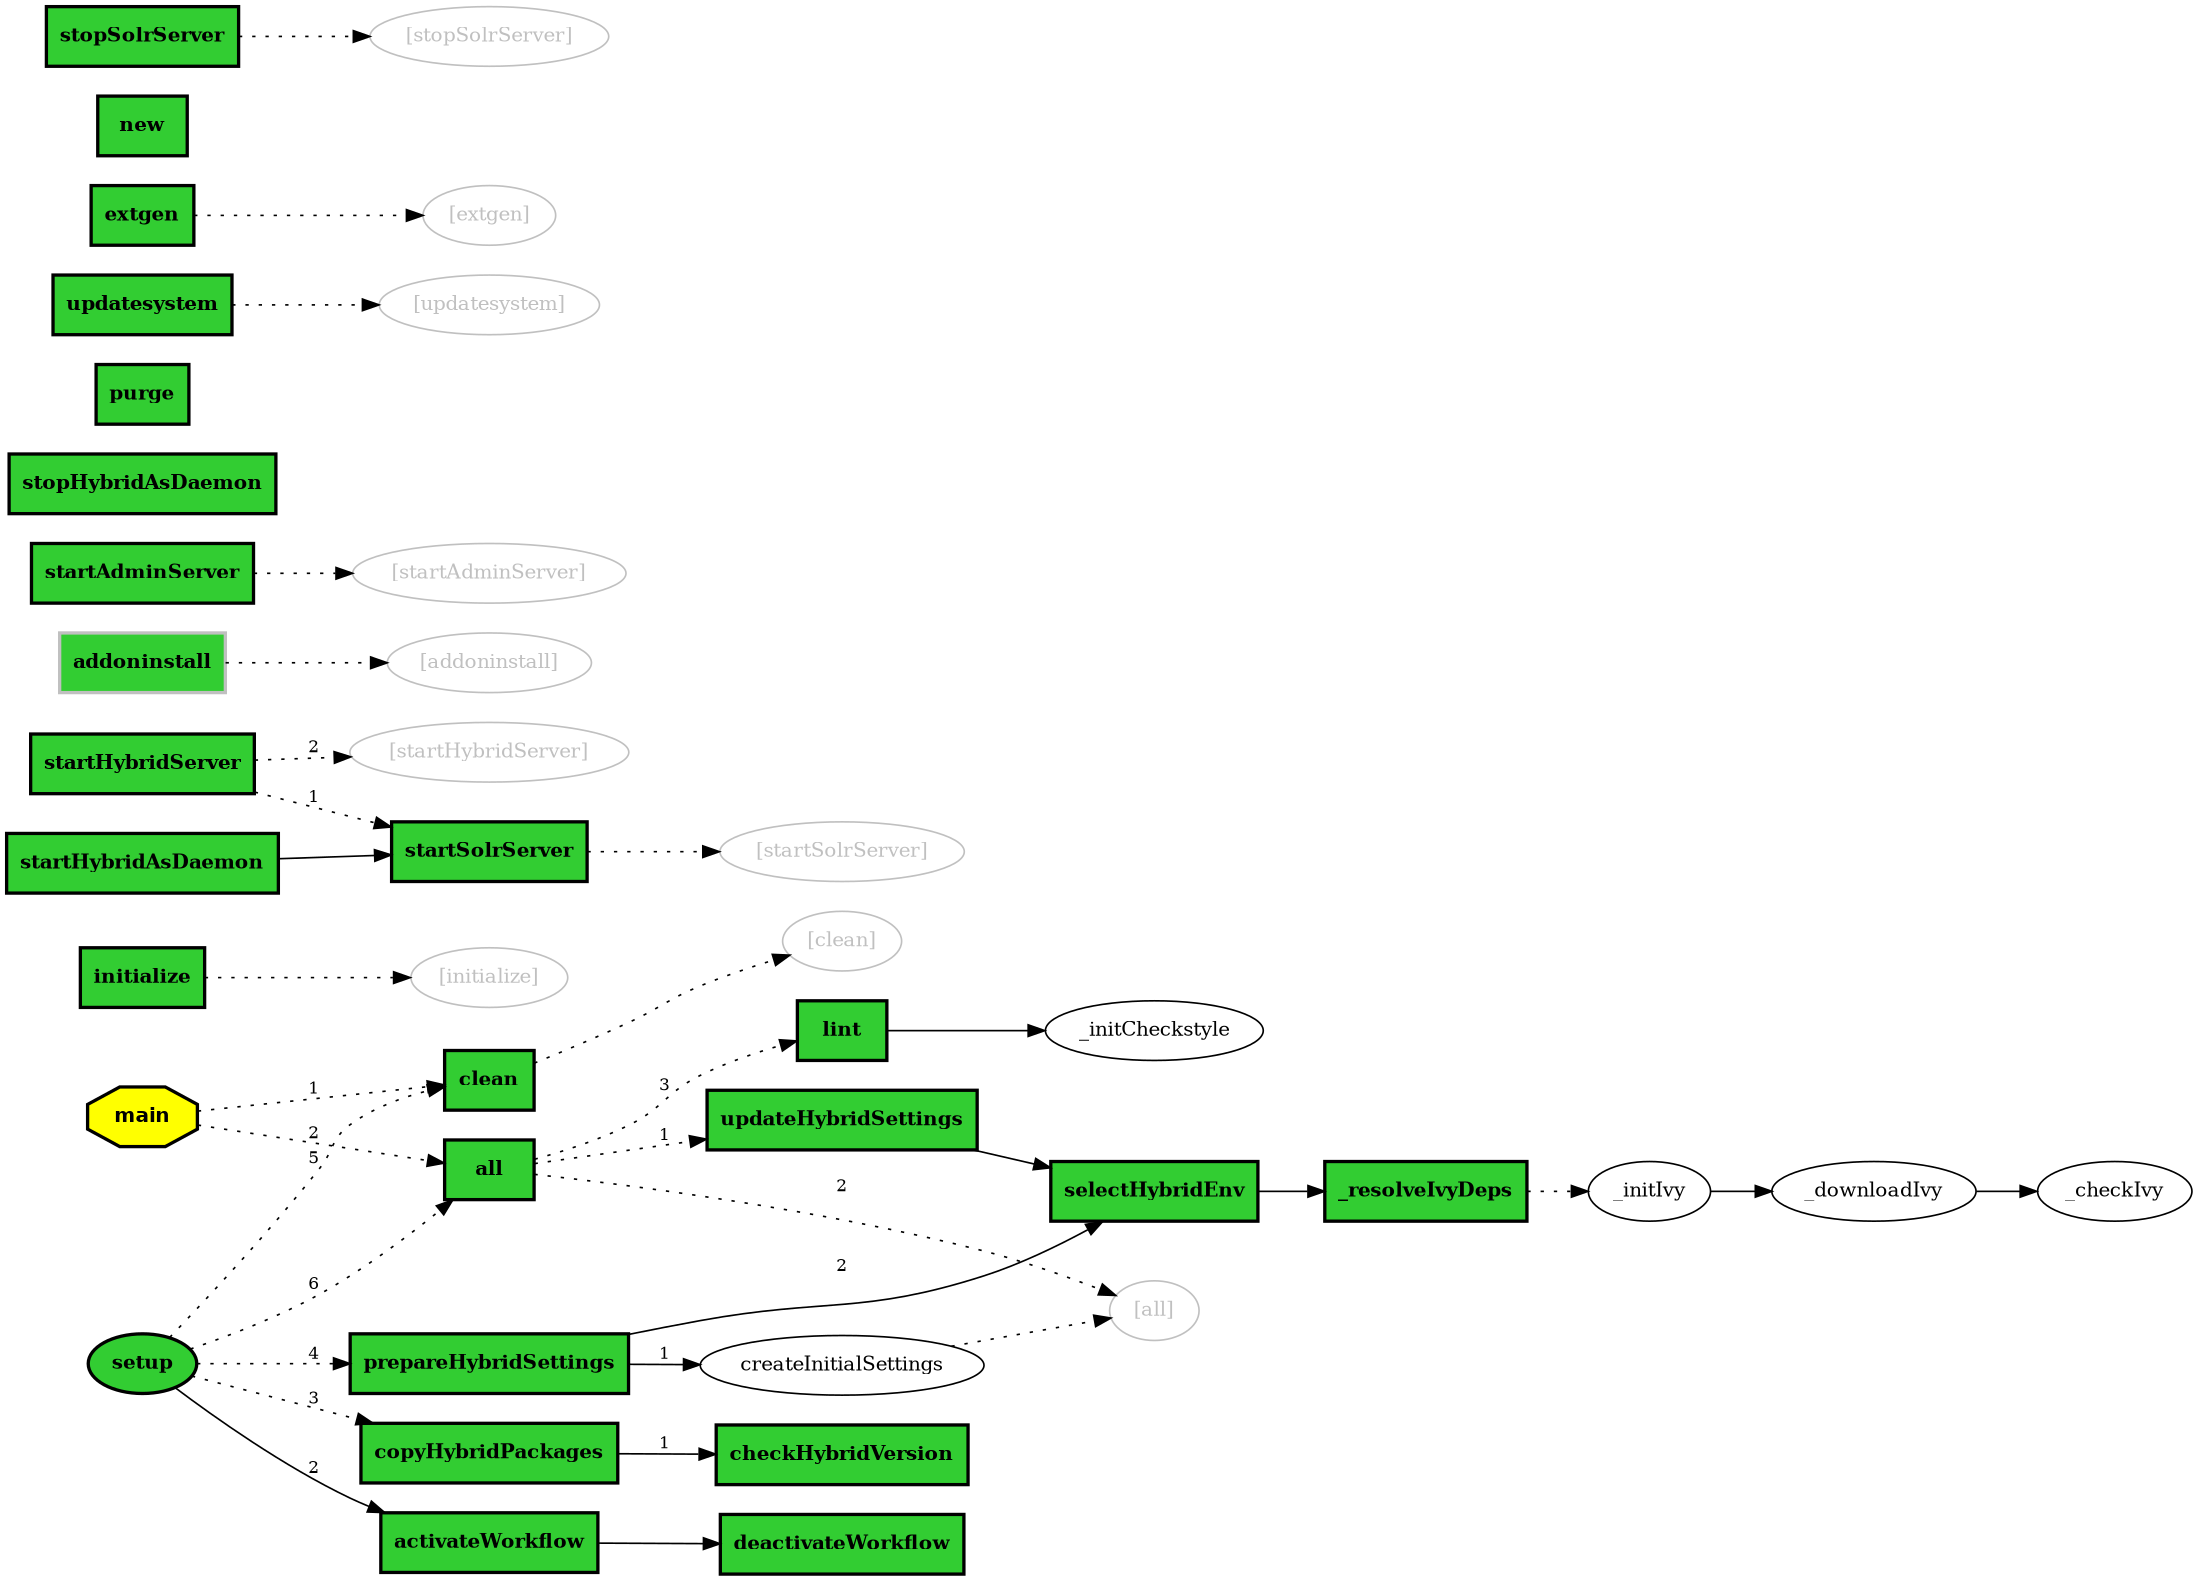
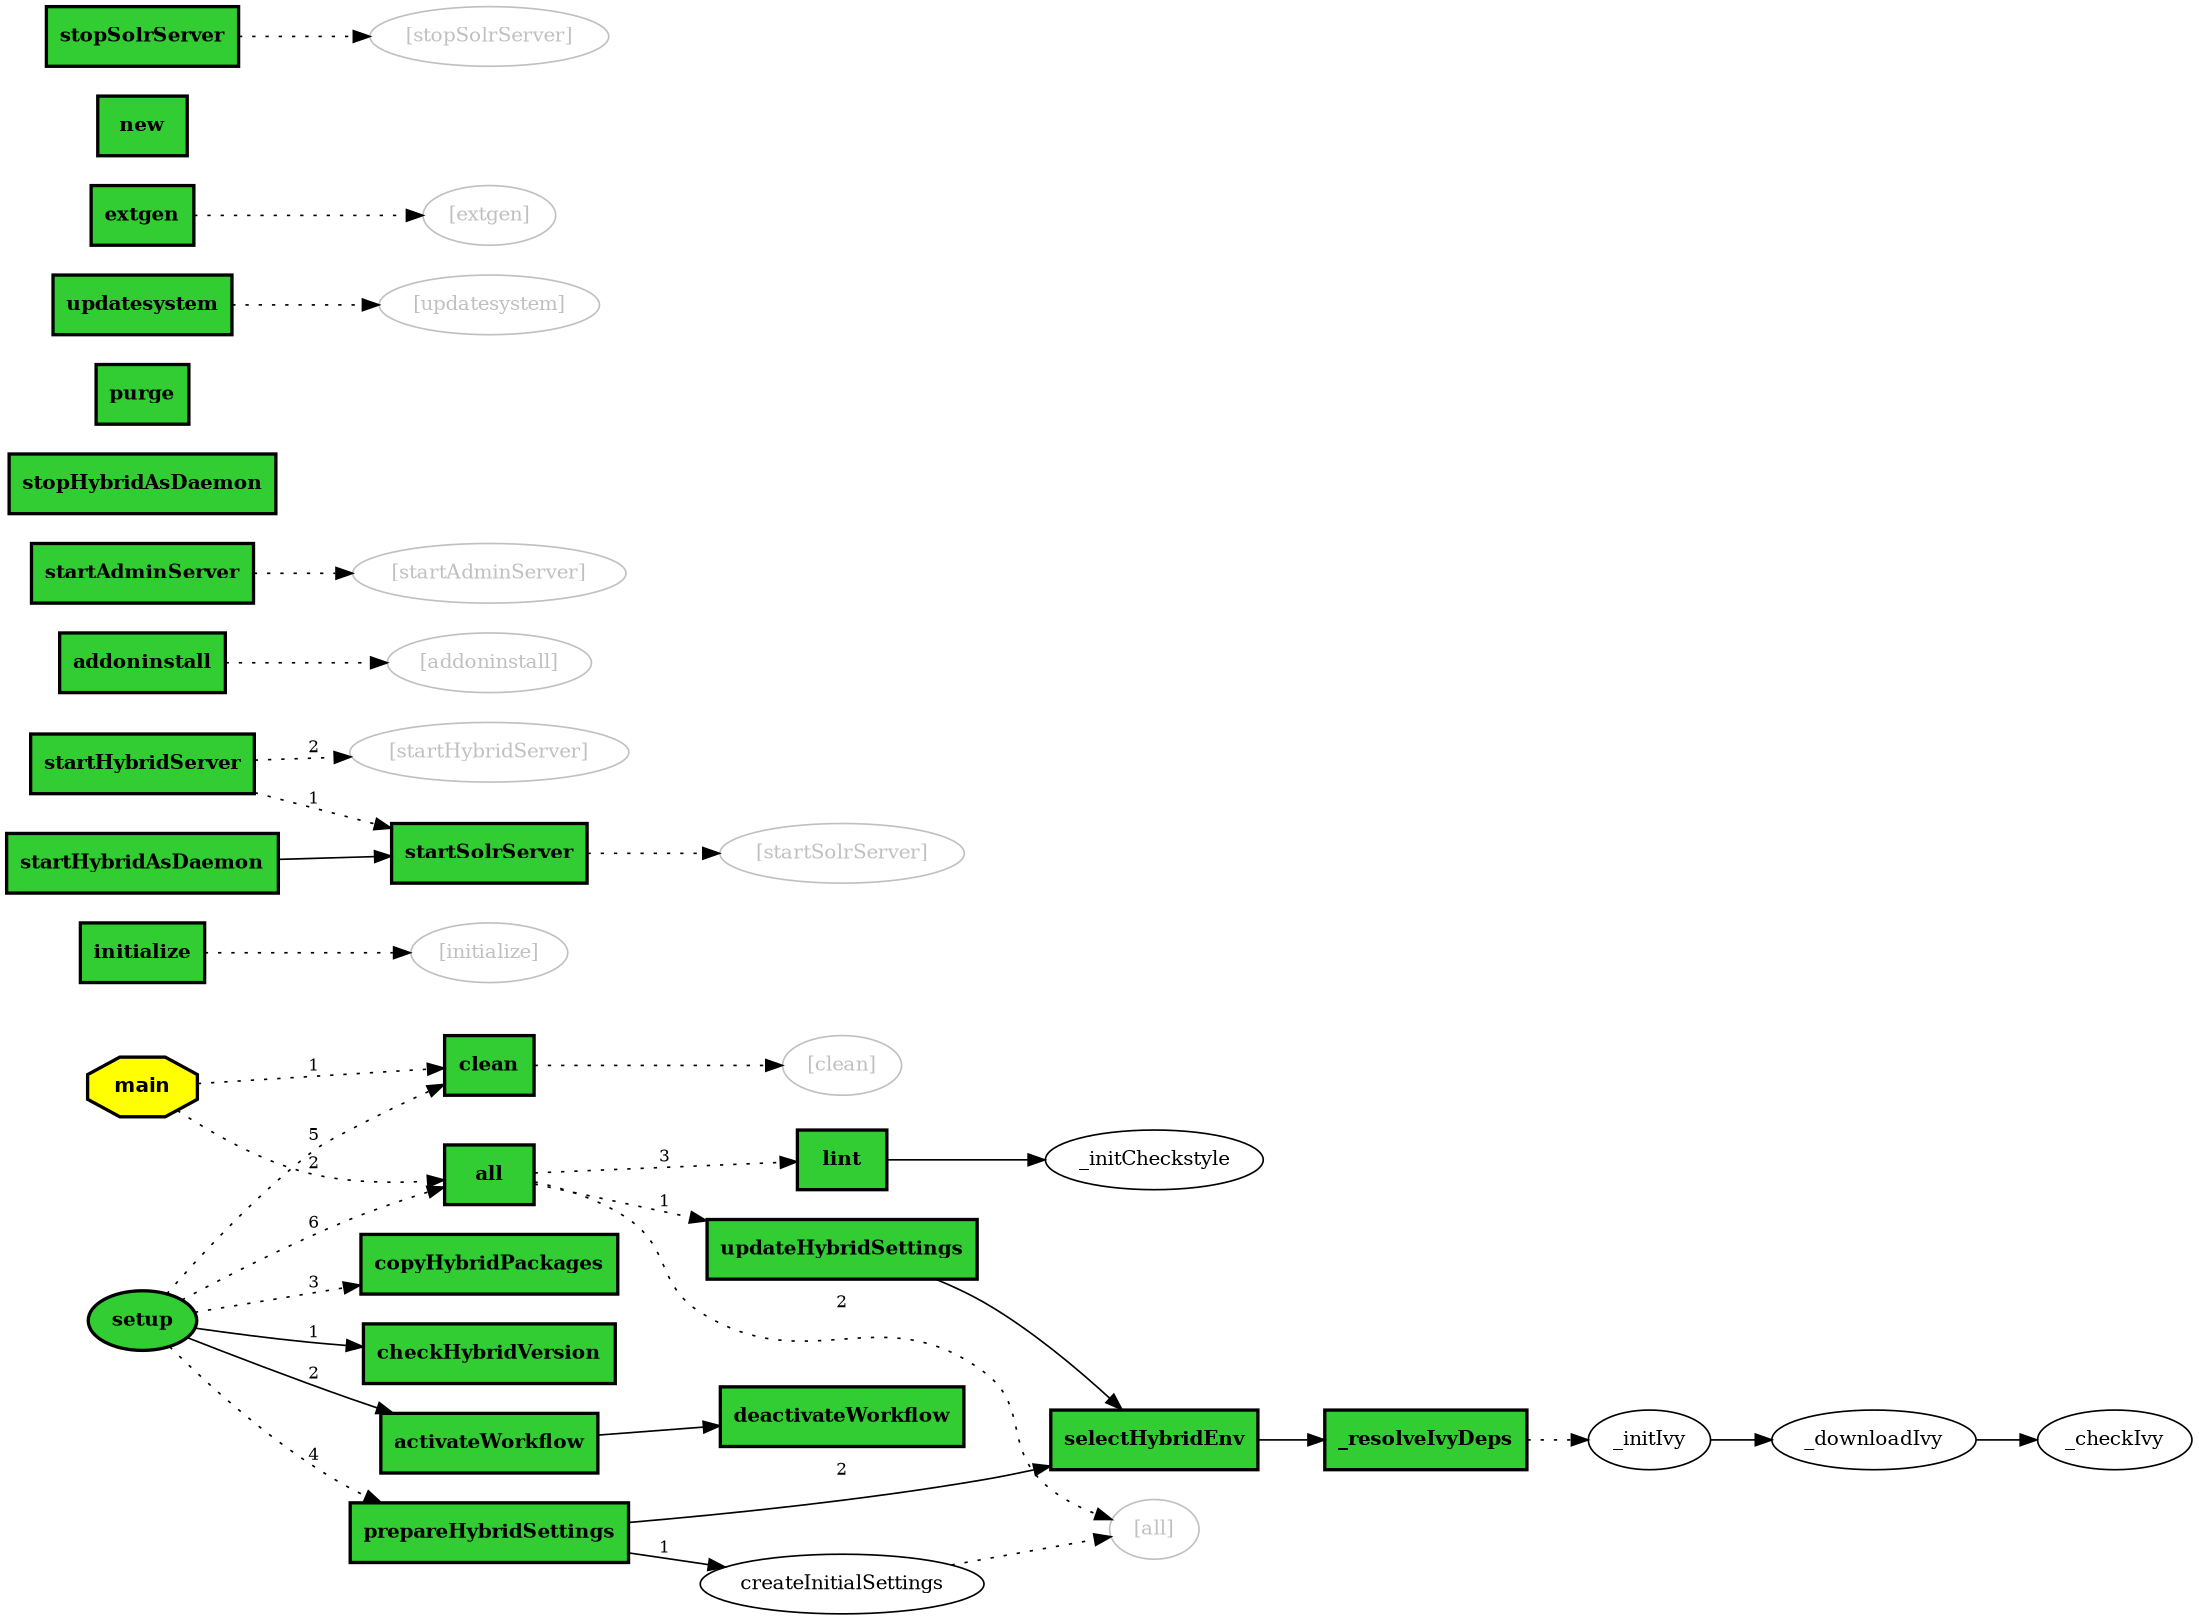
(142, 663) -> (142, 663)
(658, 1454) -> (270, 1338)
